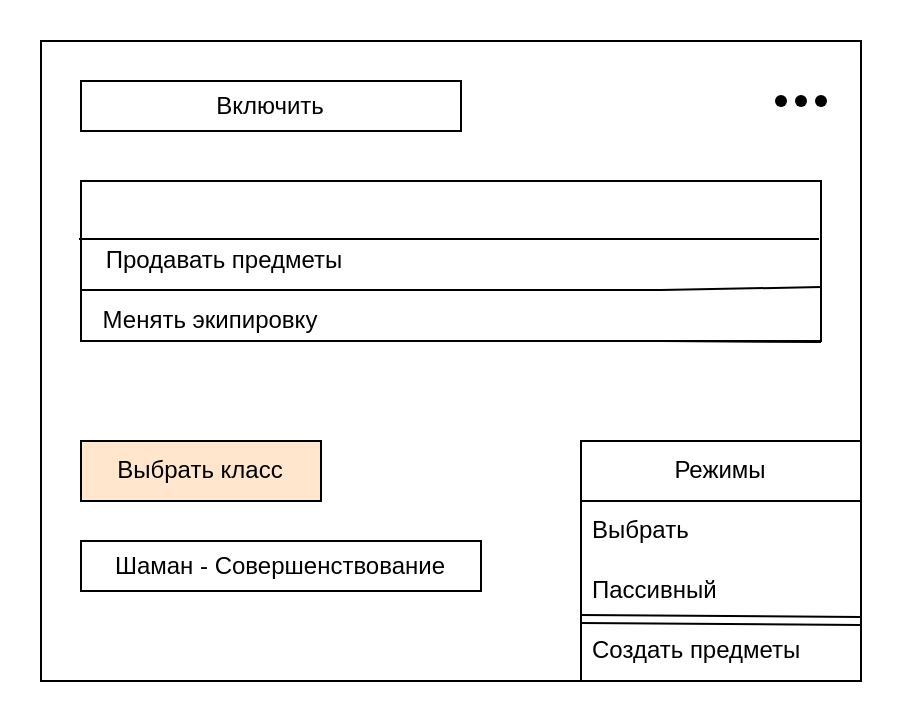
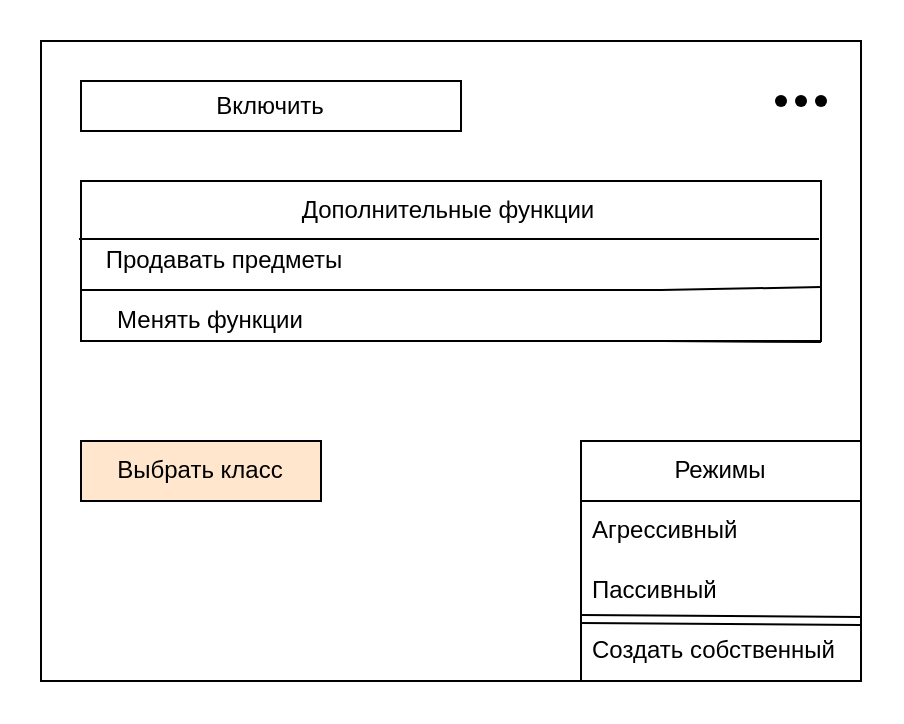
none -> (449, 211)
(211, 321) -> (211, 321)
(640, 531) -> (667, 531)
(281, 566) -> none
(697, 651) -> (718, 651)
